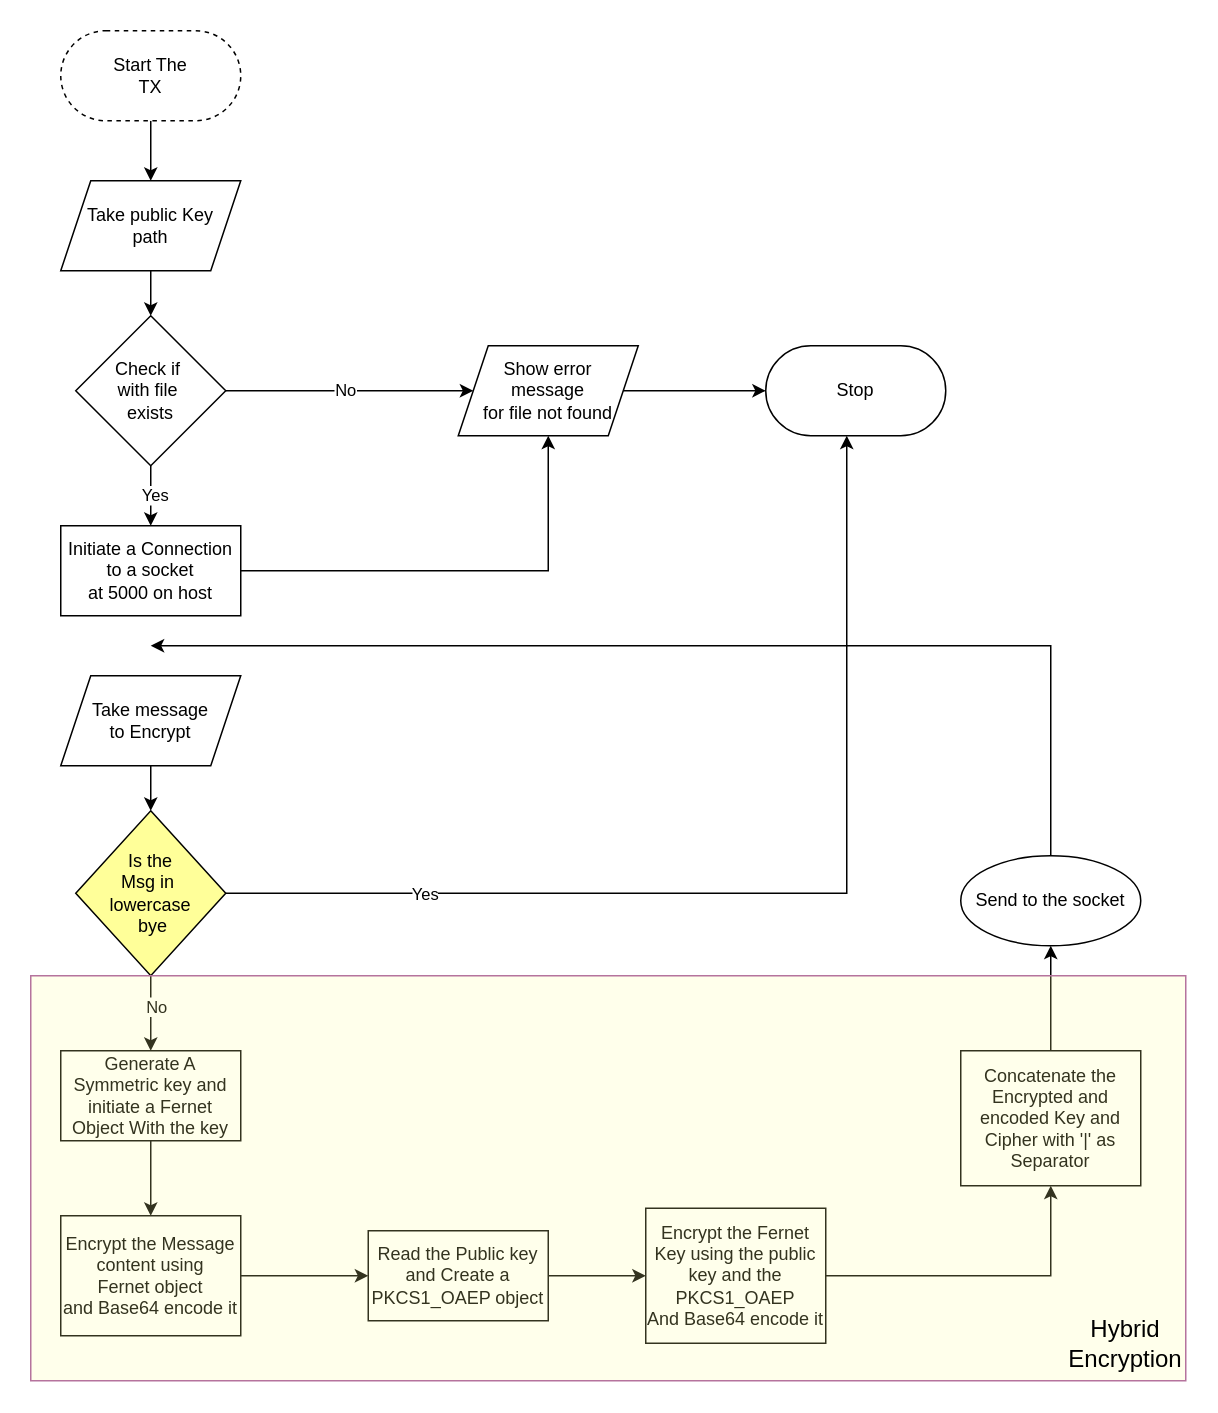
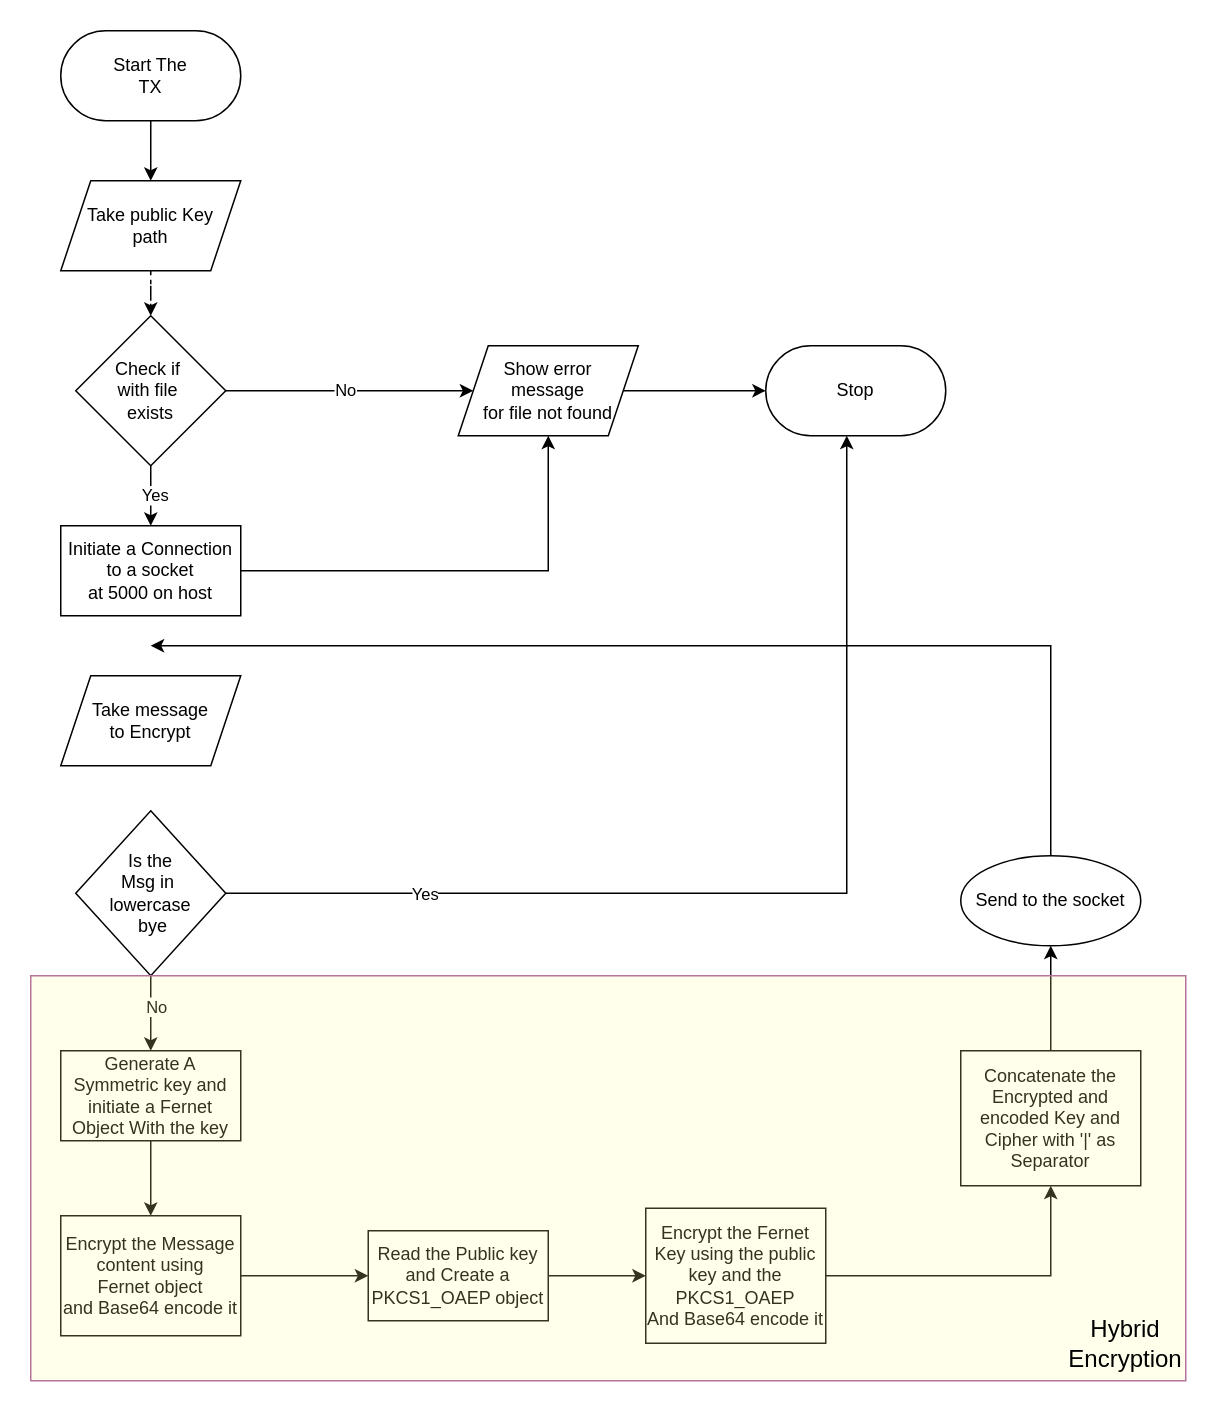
(151, 76) -> (151, 76)
(151, 280) -> (151, 280)
(151, 783) -> none
(151, 893) -> (151, 893)
